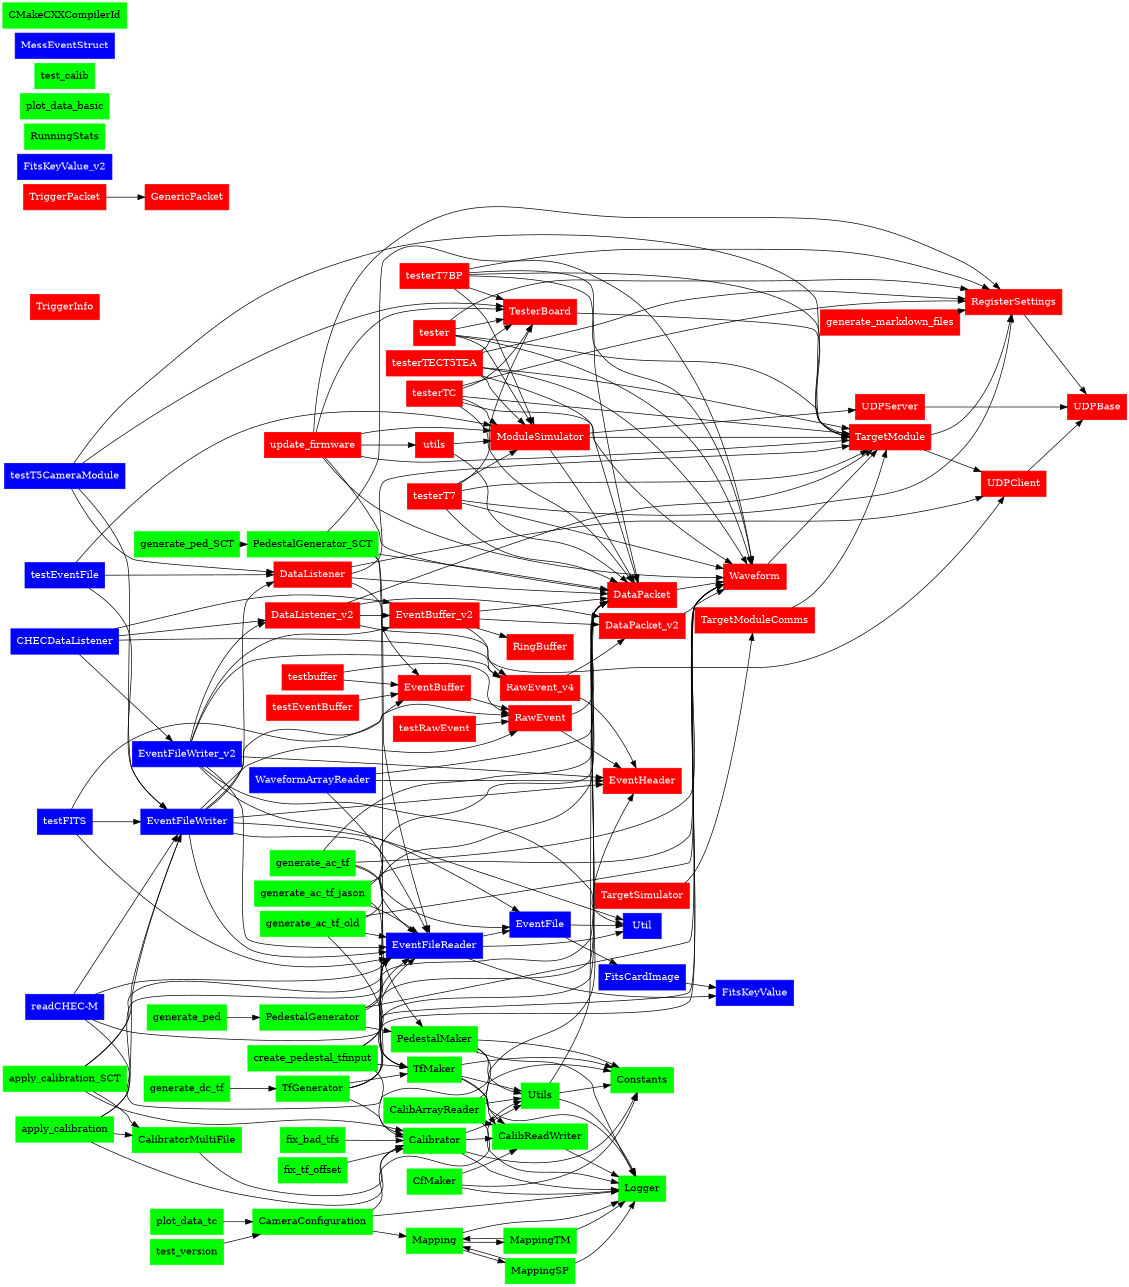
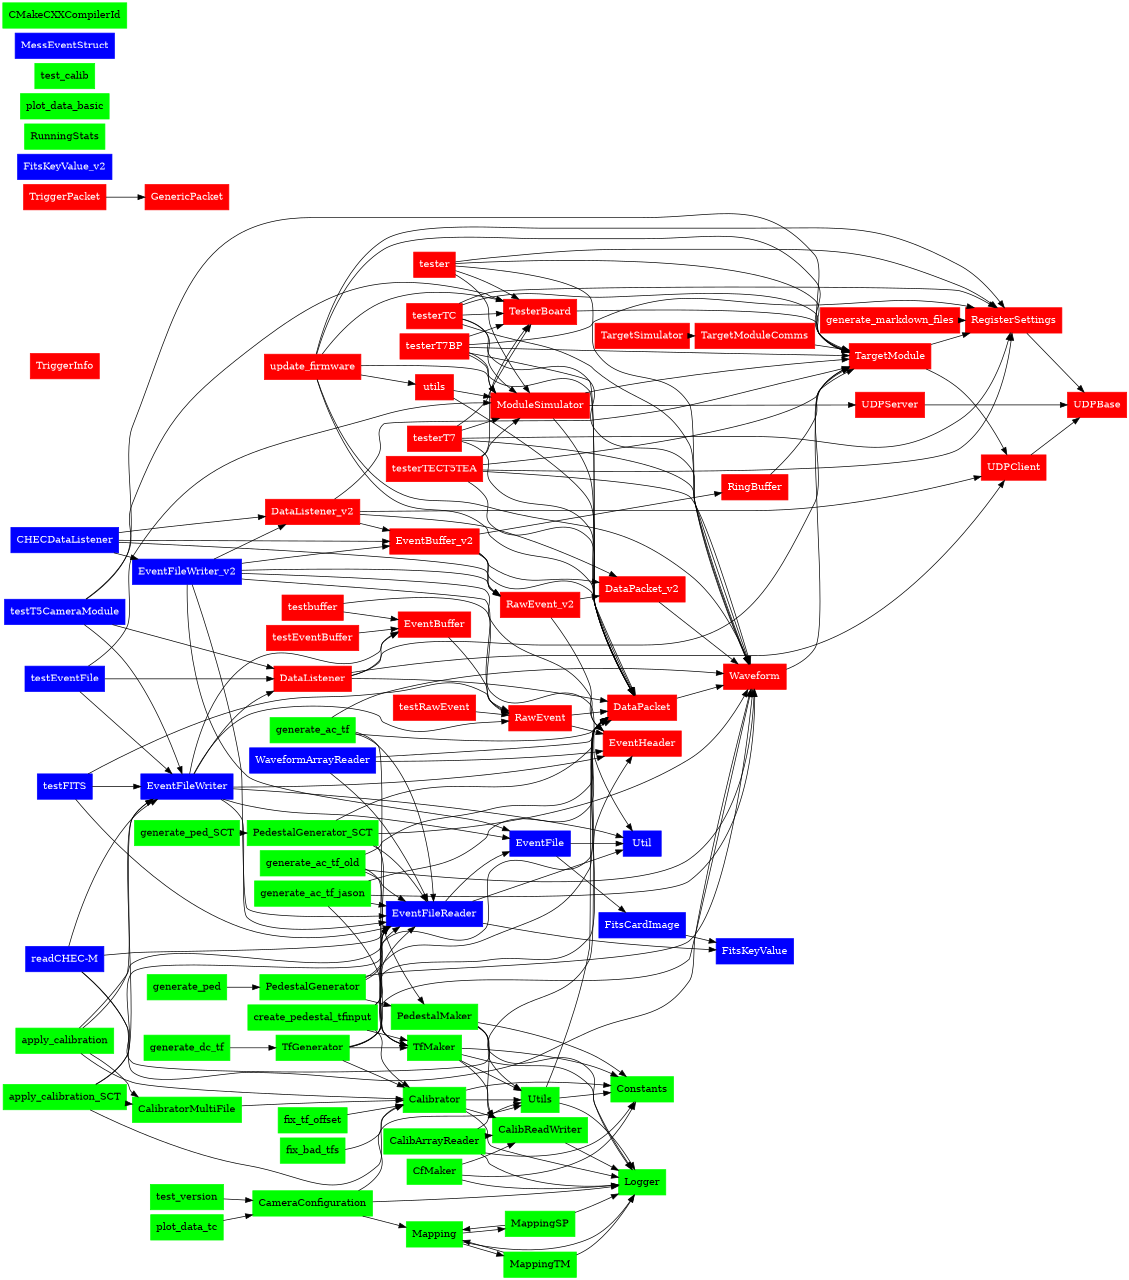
(663, 482) -> (810, 427)
(540, 688) -> (540, 605)
